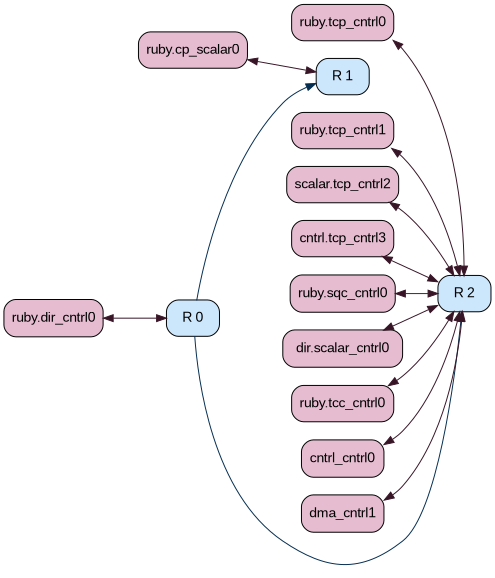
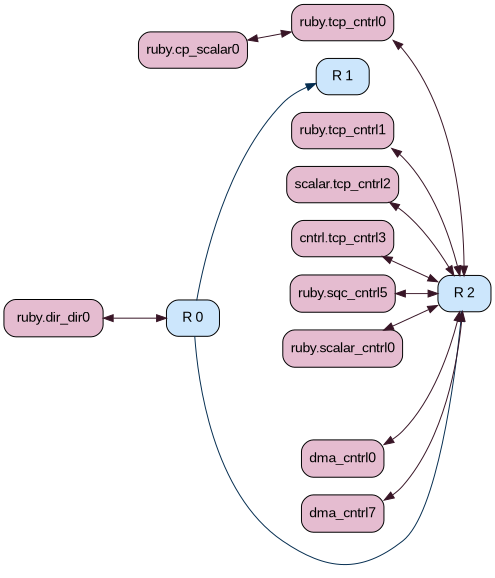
(282, 66) -> (269, 36)
(343, 294) -> (343, 294)
(54, 318) -> (54, 318)
(343, 349) -> (343, 349)
(343, 404) -> none
(343, 459) -> (343, 459)
(343, 514) -> (343, 514)
